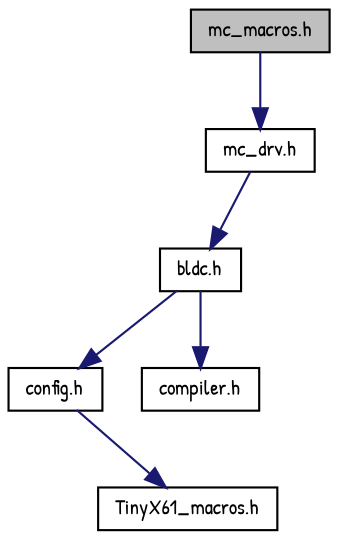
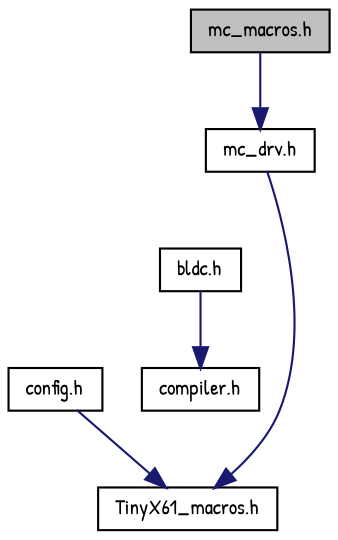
(235, 201) -> (294, 330)
(137, 323) -> none
